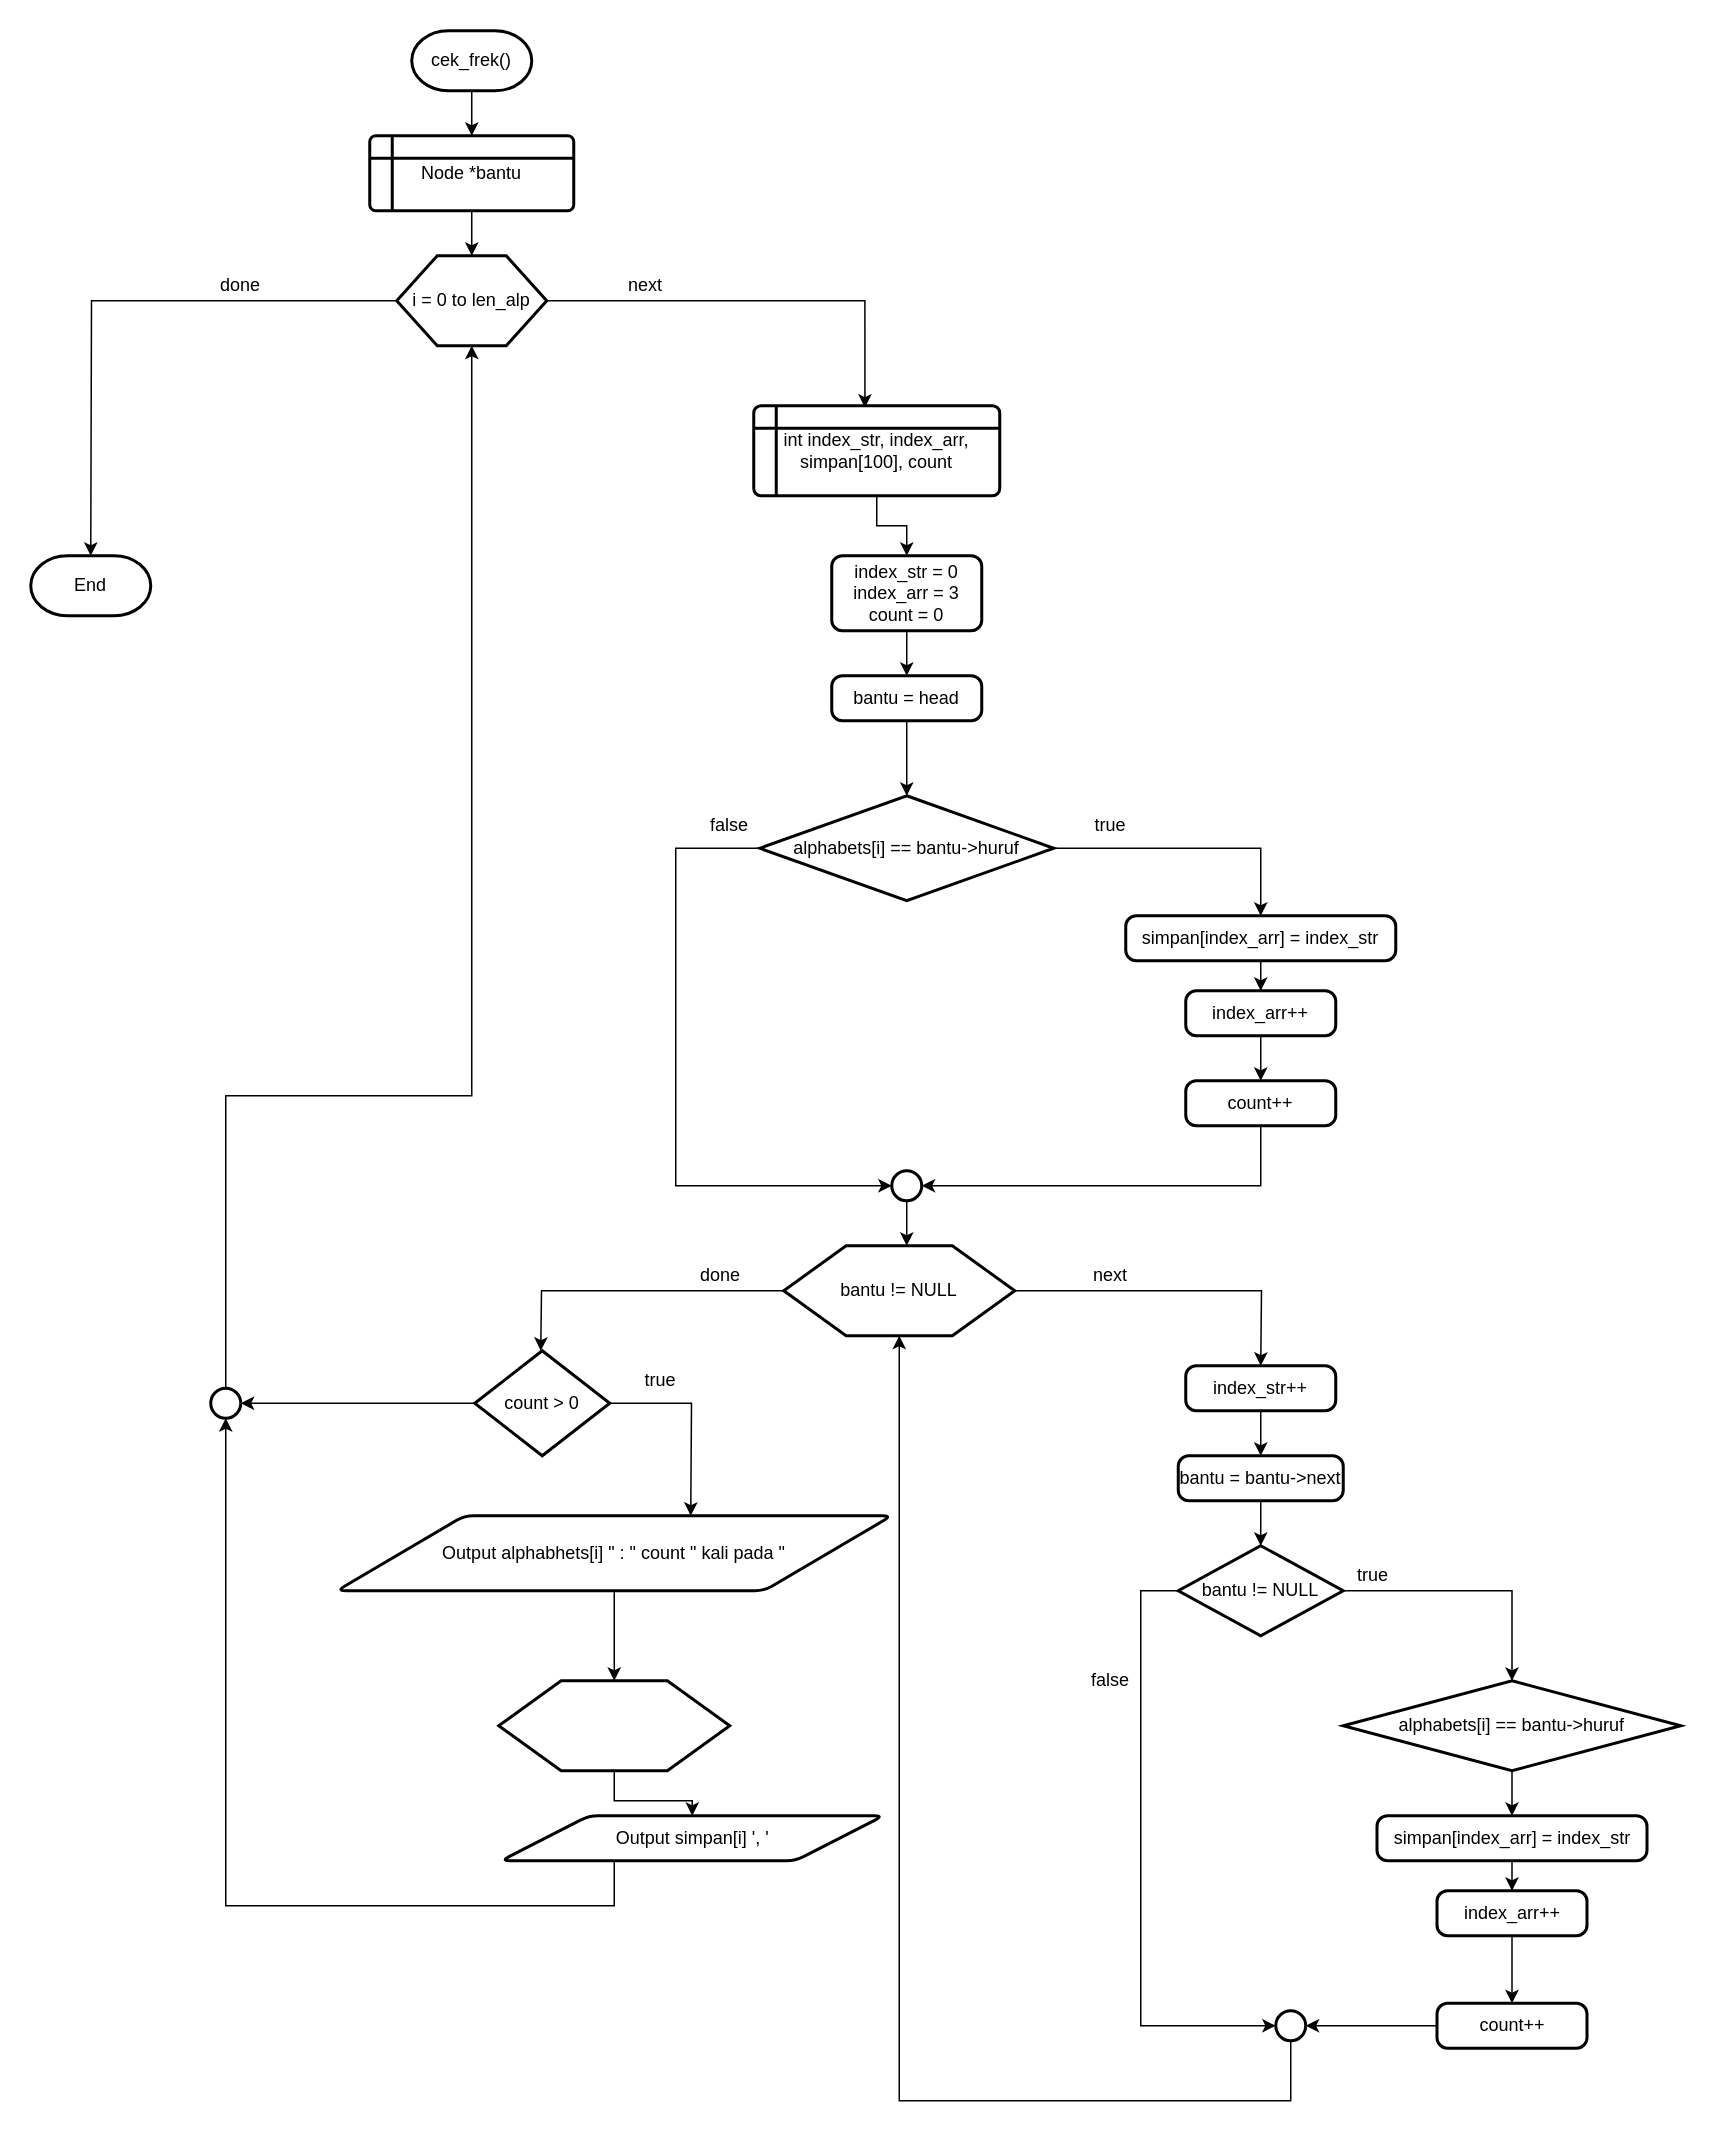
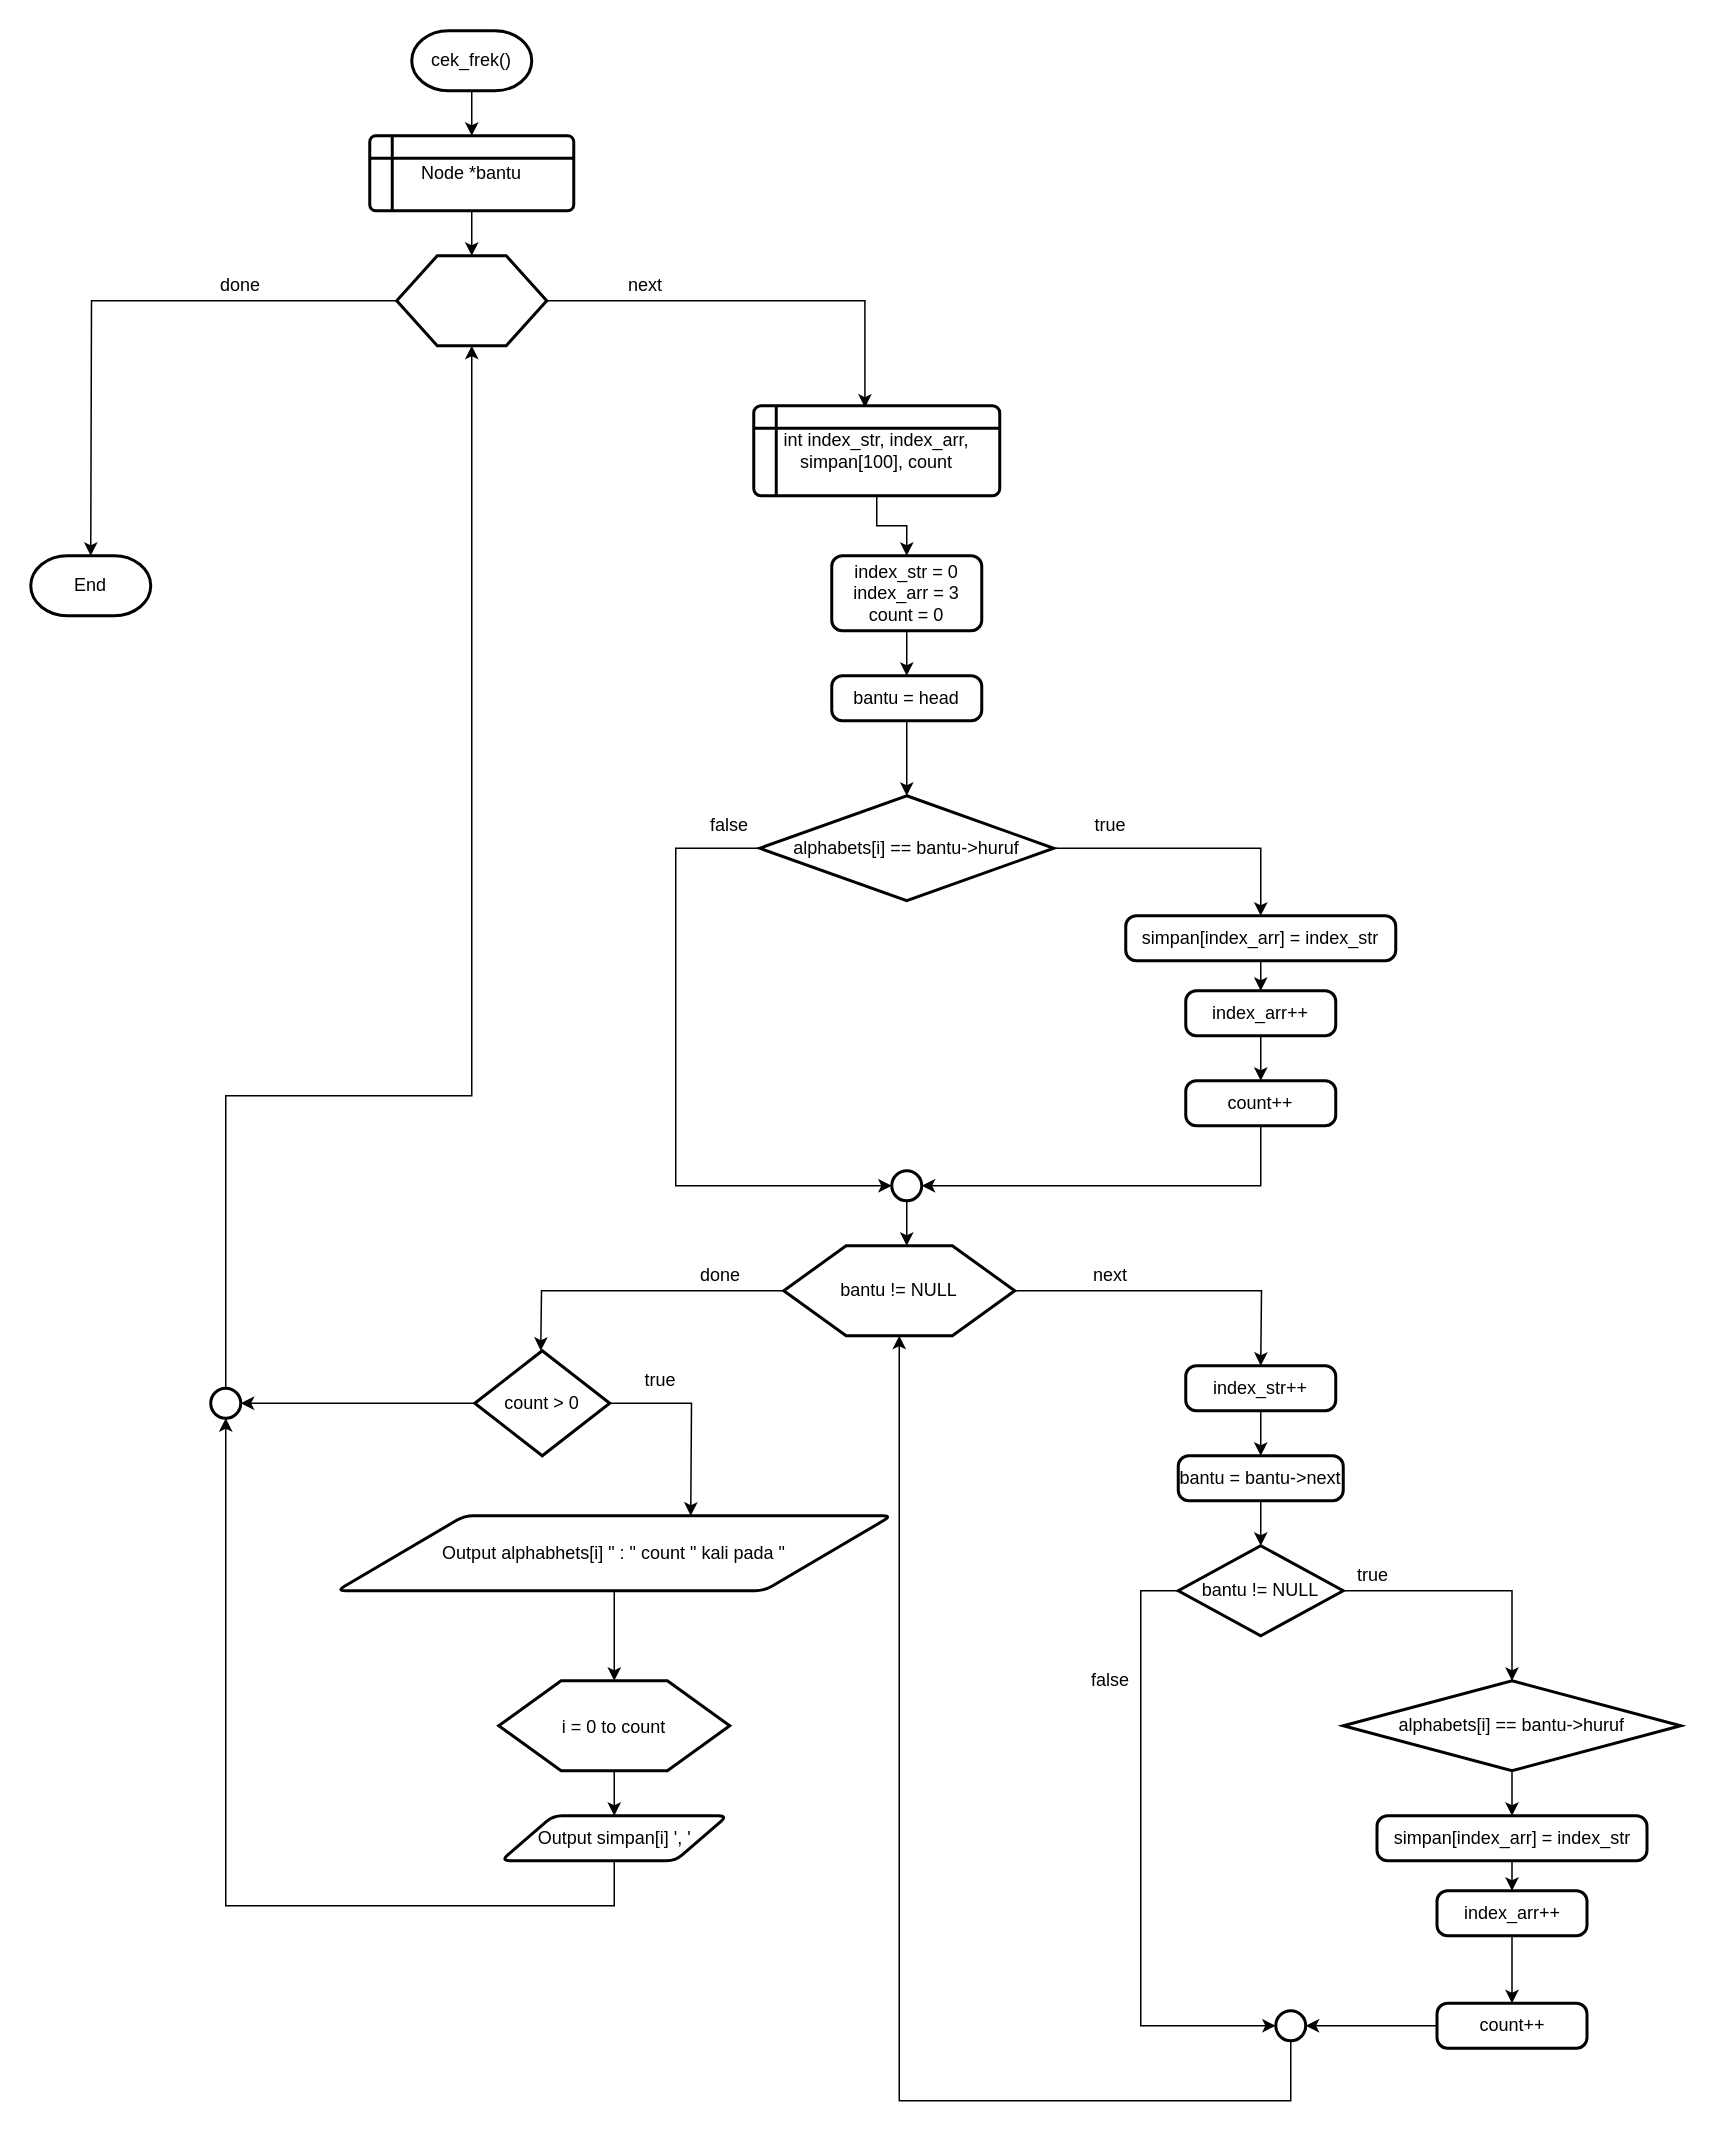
(472, 301) -> none
none -> (614, 1727)
(692, 1838) -> (614, 1838)
